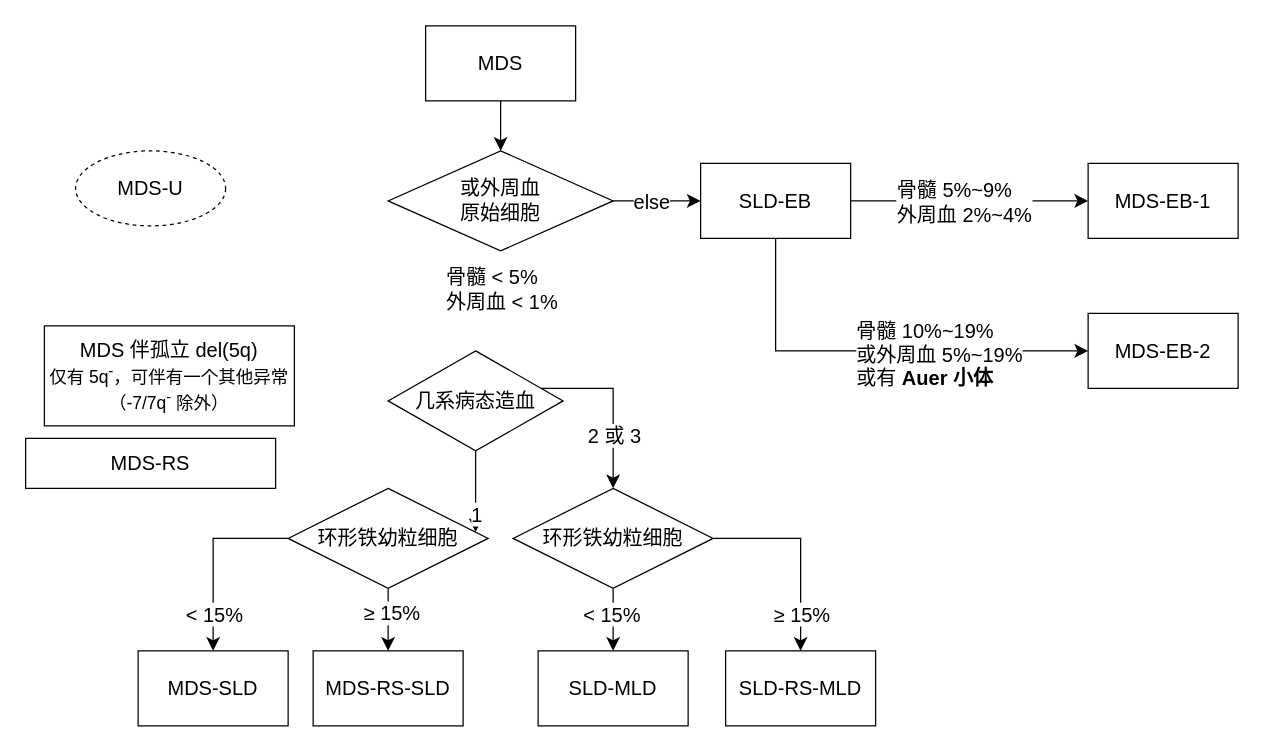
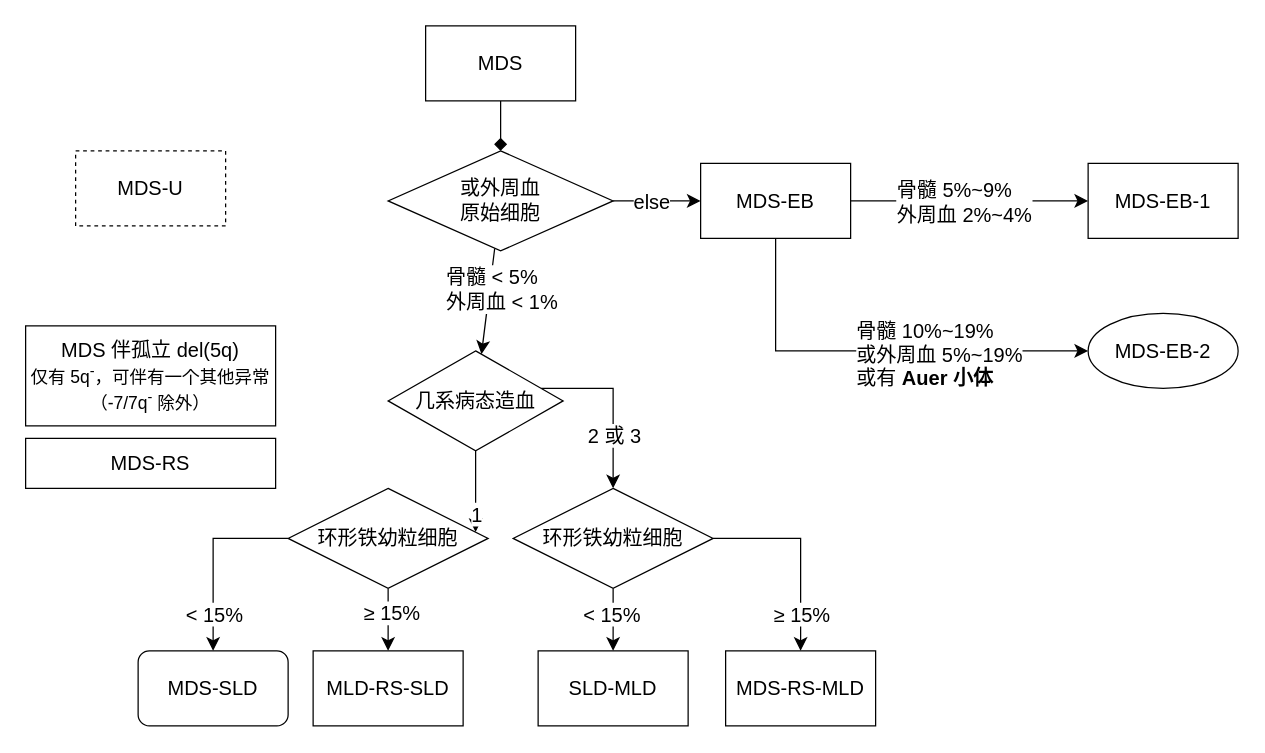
(501, 139) -> (501, 137)
(151, 188) -> (151, 188)
(776, 201) -> (776, 201)
none -> (485, 328)
(1163, 351) -> (1163, 351)
(169, 376) -> (151, 376)
(213, 688) -> (213, 688)
(388, 688) -> (388, 688)
(801, 688) -> (801, 688)
